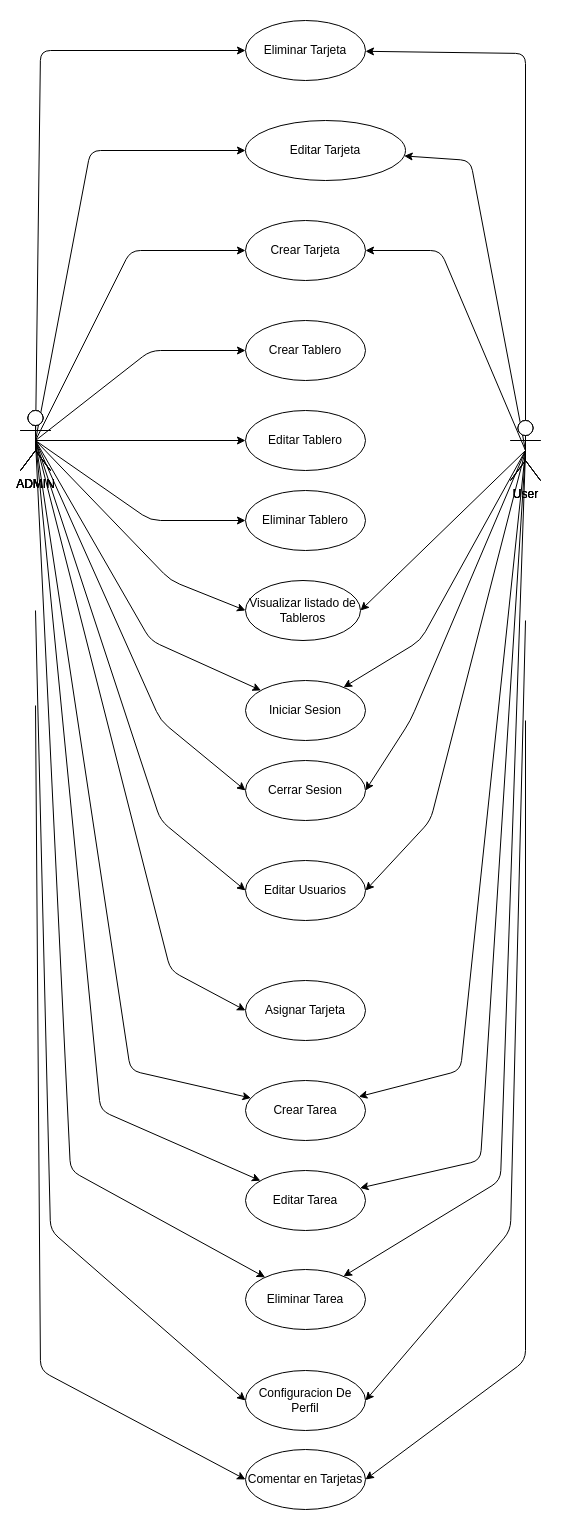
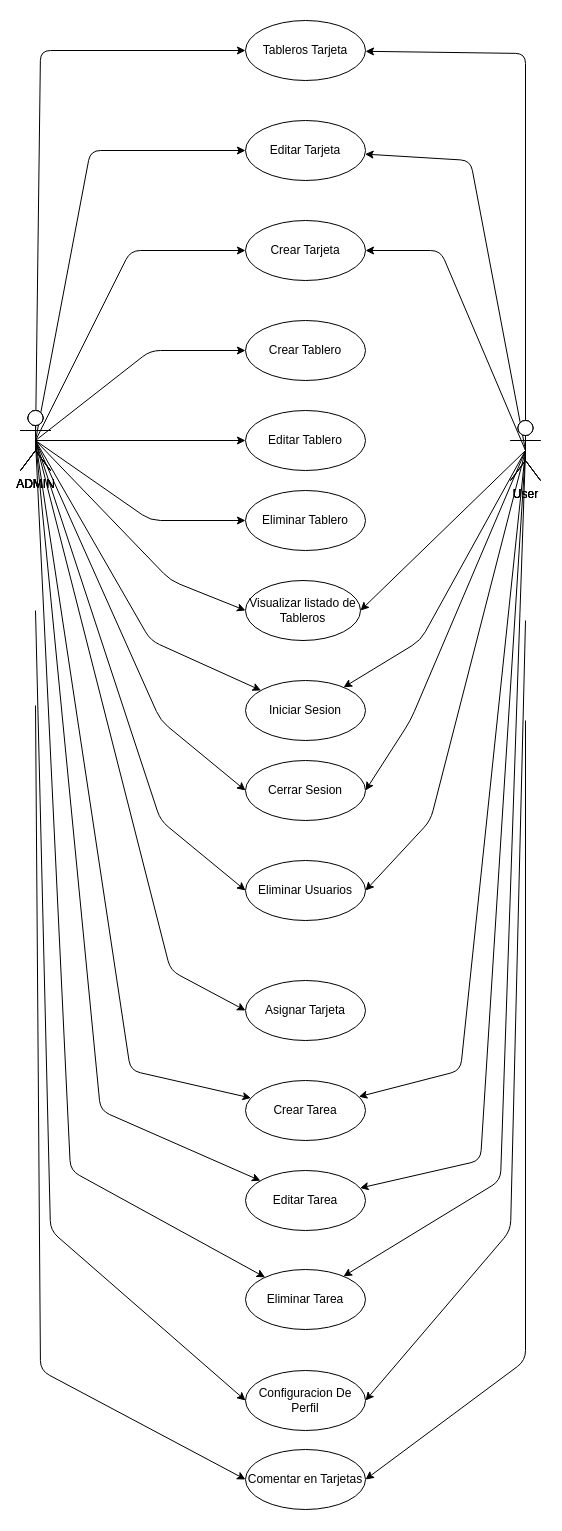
(306, 51) -> (306, 51)
(326, 151) -> (306, 151)
(306, 891) -> (306, 891)
